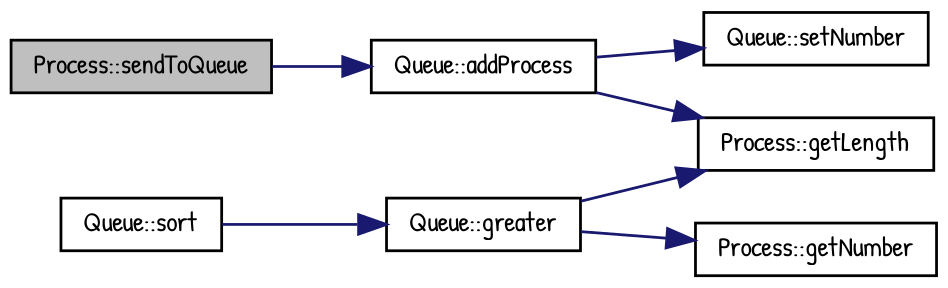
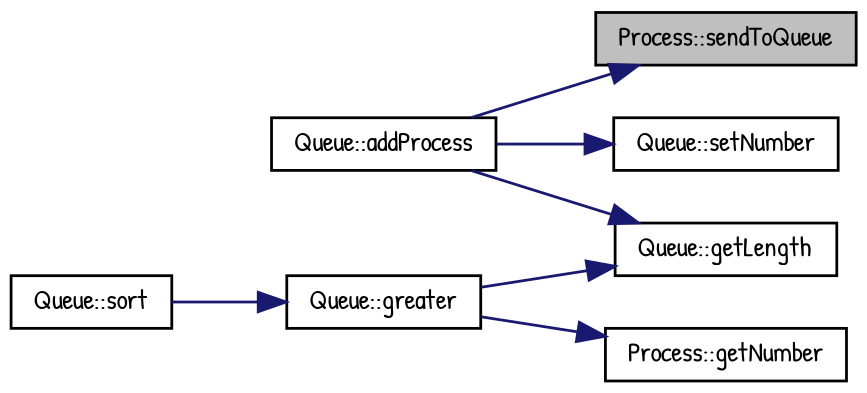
(307, 66) -> (541, 96)
(816, 144) -> (726, 249)
